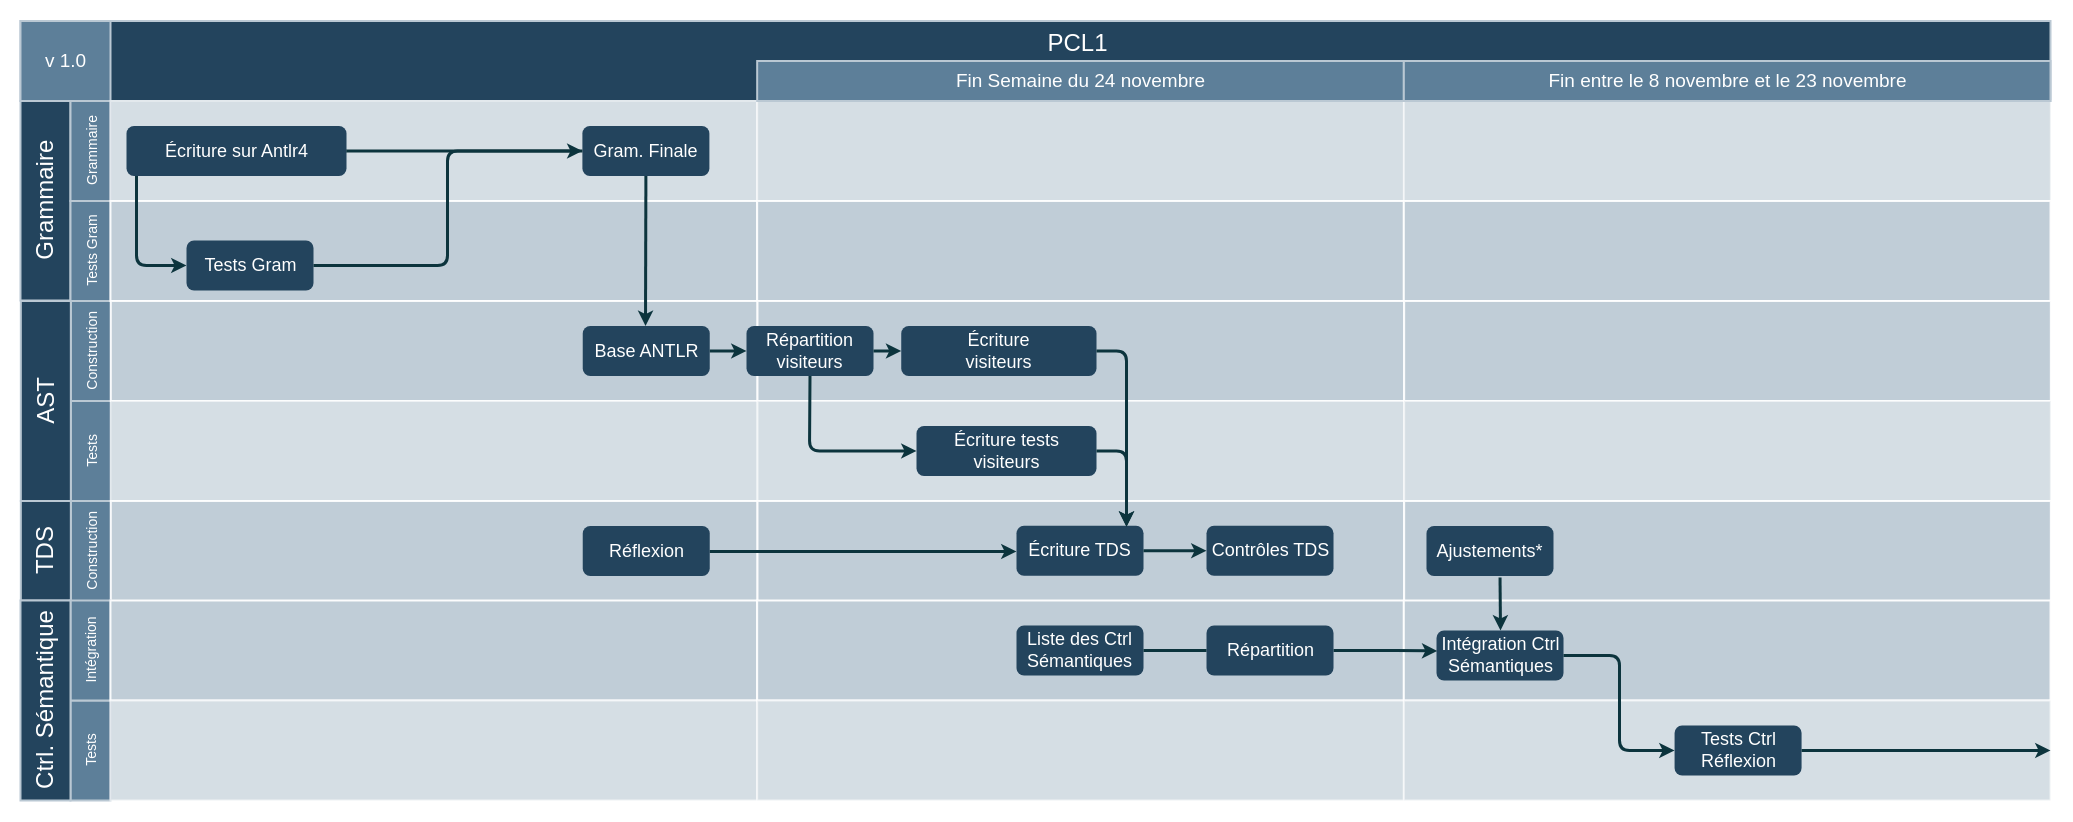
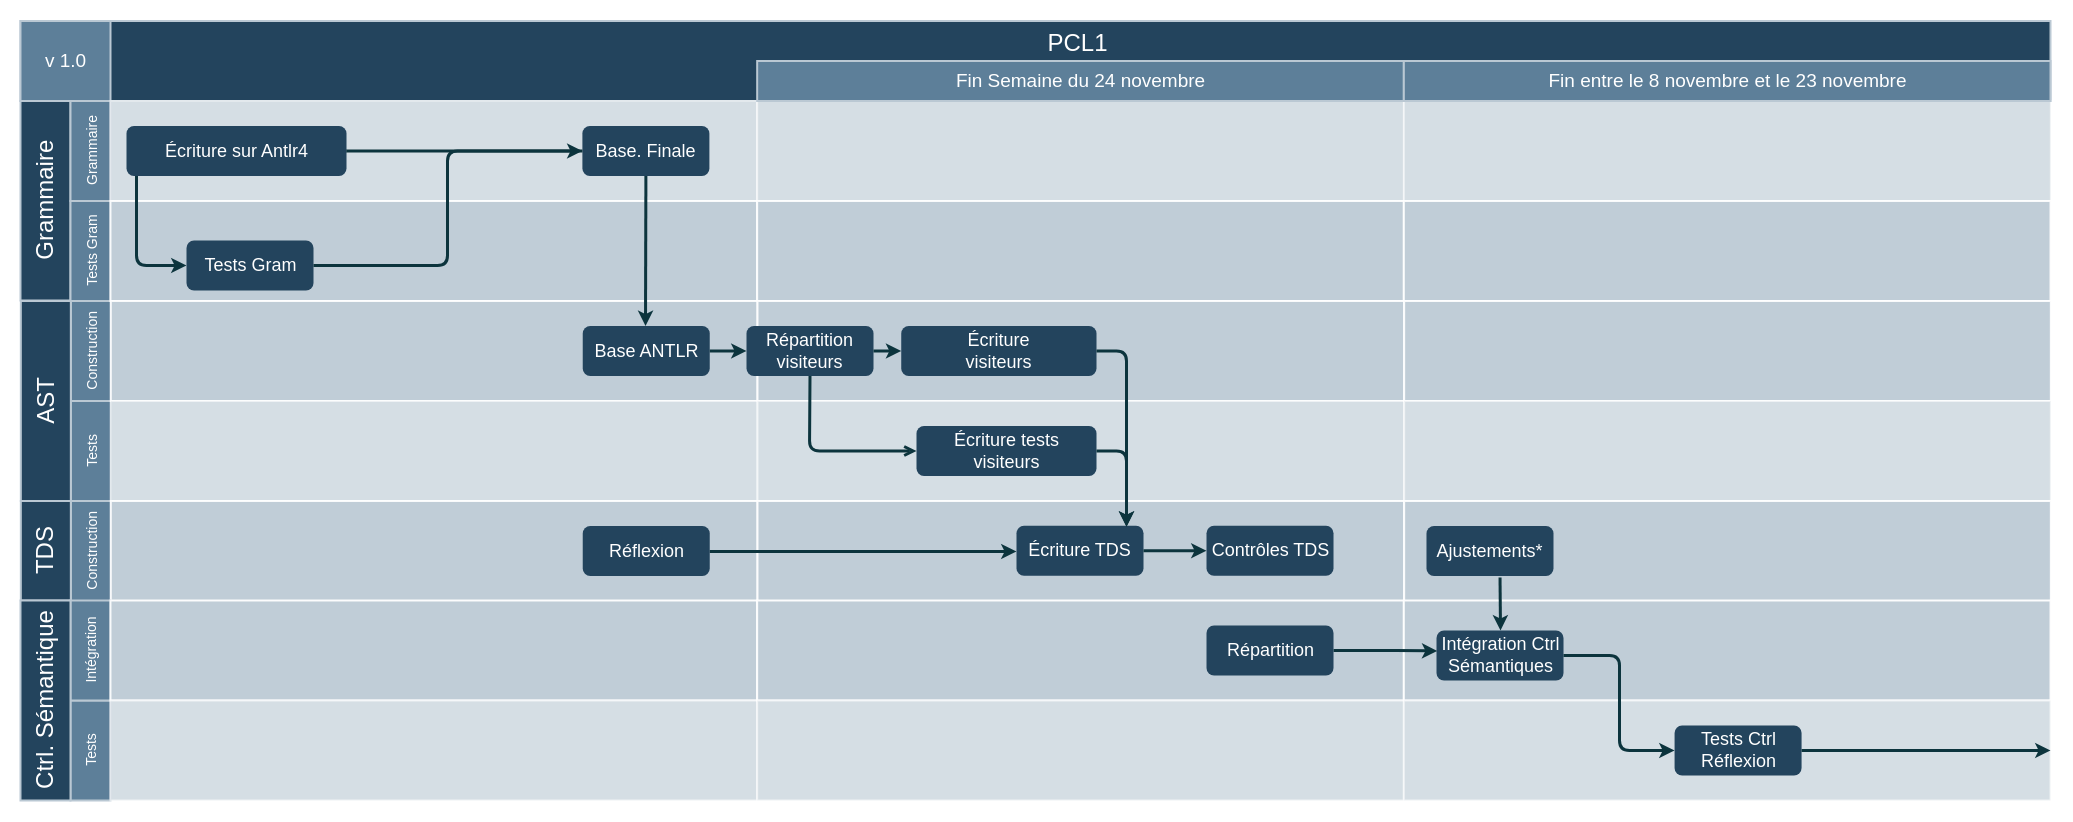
(646, 152) -> (646, 152)
(903, 451) -> (904, 451)
(1080, 651) -> none
(1175, 651) -> none
